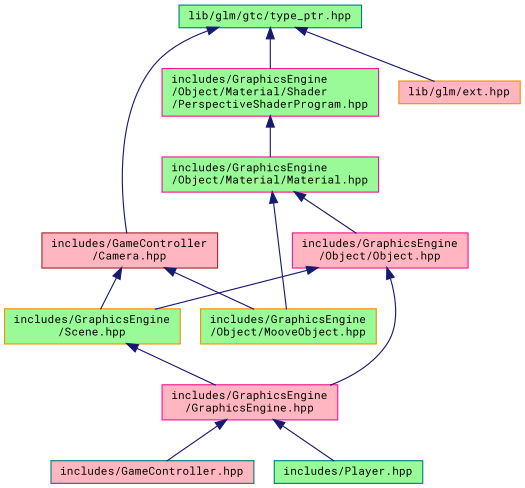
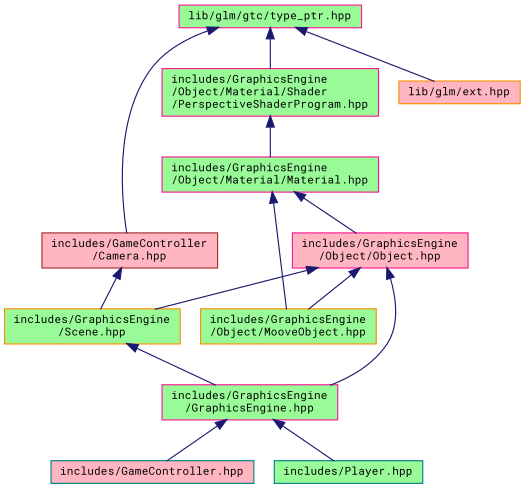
(270, 16) -> (270, 16)
(208, 288) -> (330, 292)
(250, 402) -> (250, 402)
